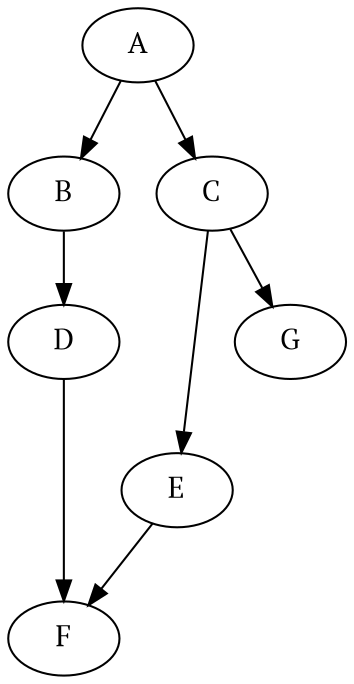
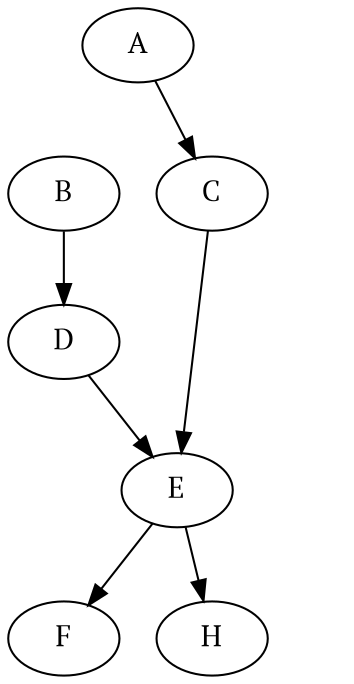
(106, 110) -> none
(290, 342) -> none
(64, 480) -> (114, 408)
none -> (212, 639)
